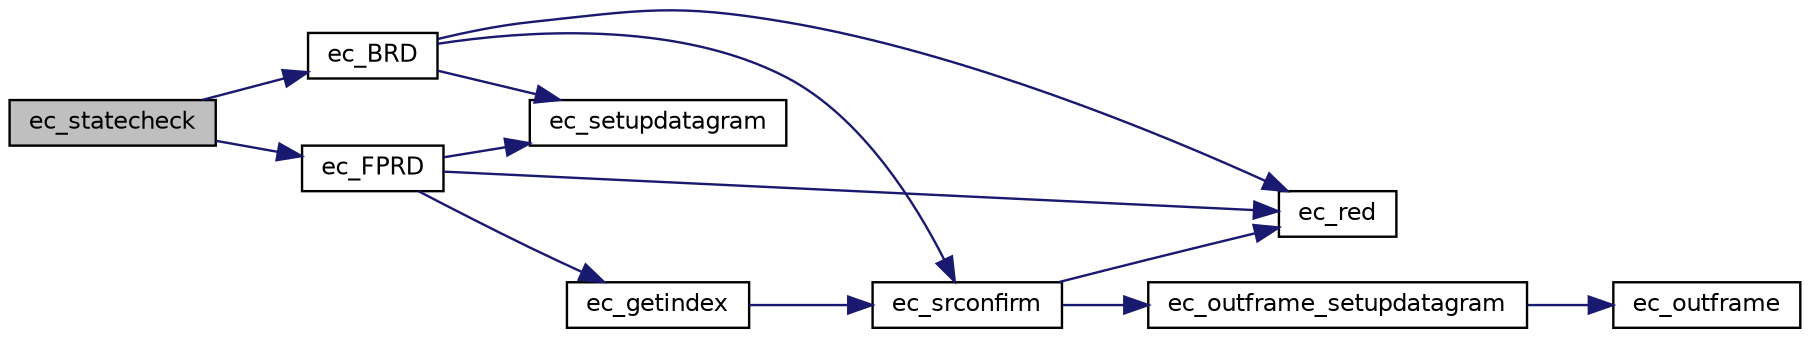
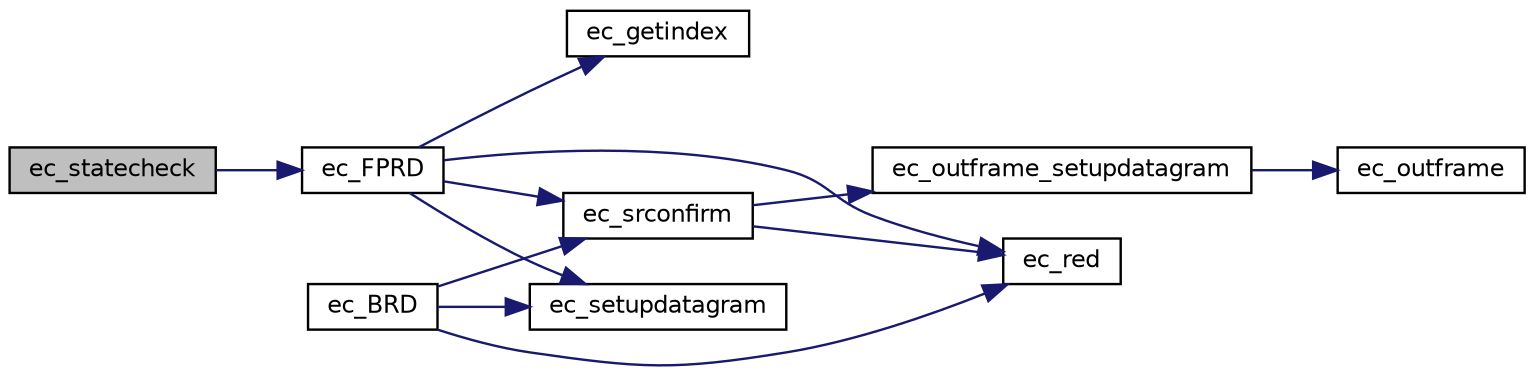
(243, 89) -> none
(799, 305) -> (491, 189)
